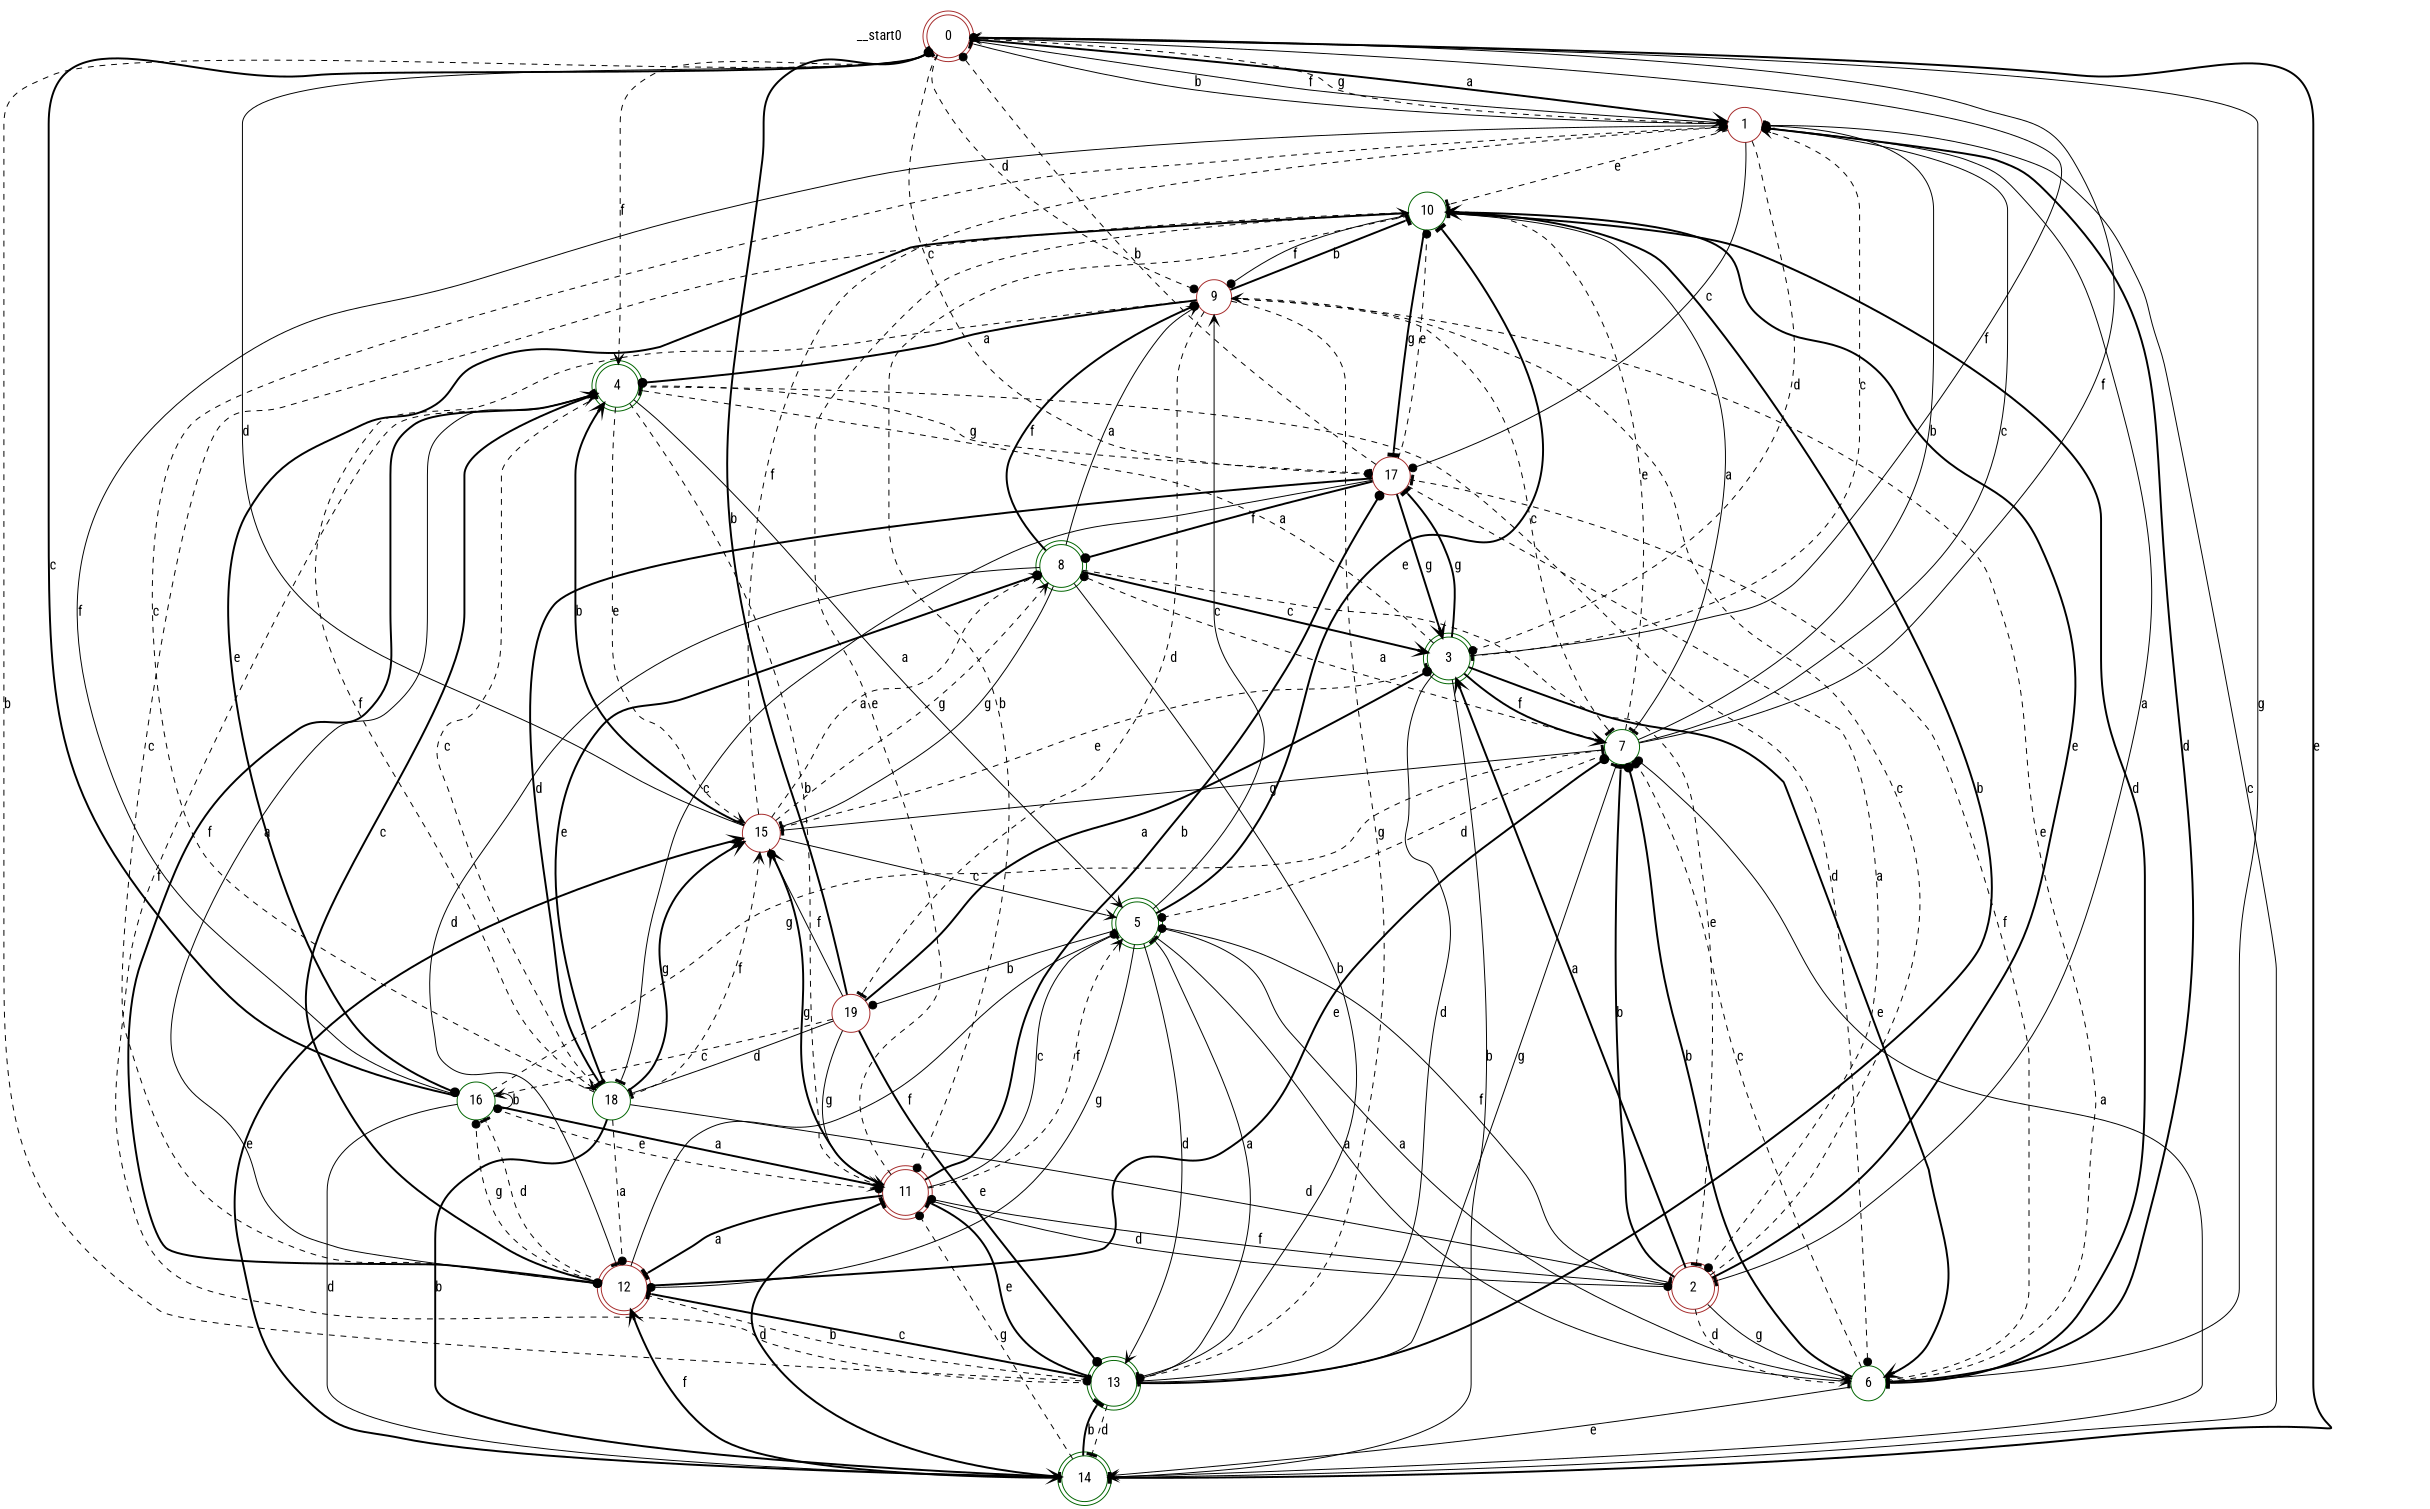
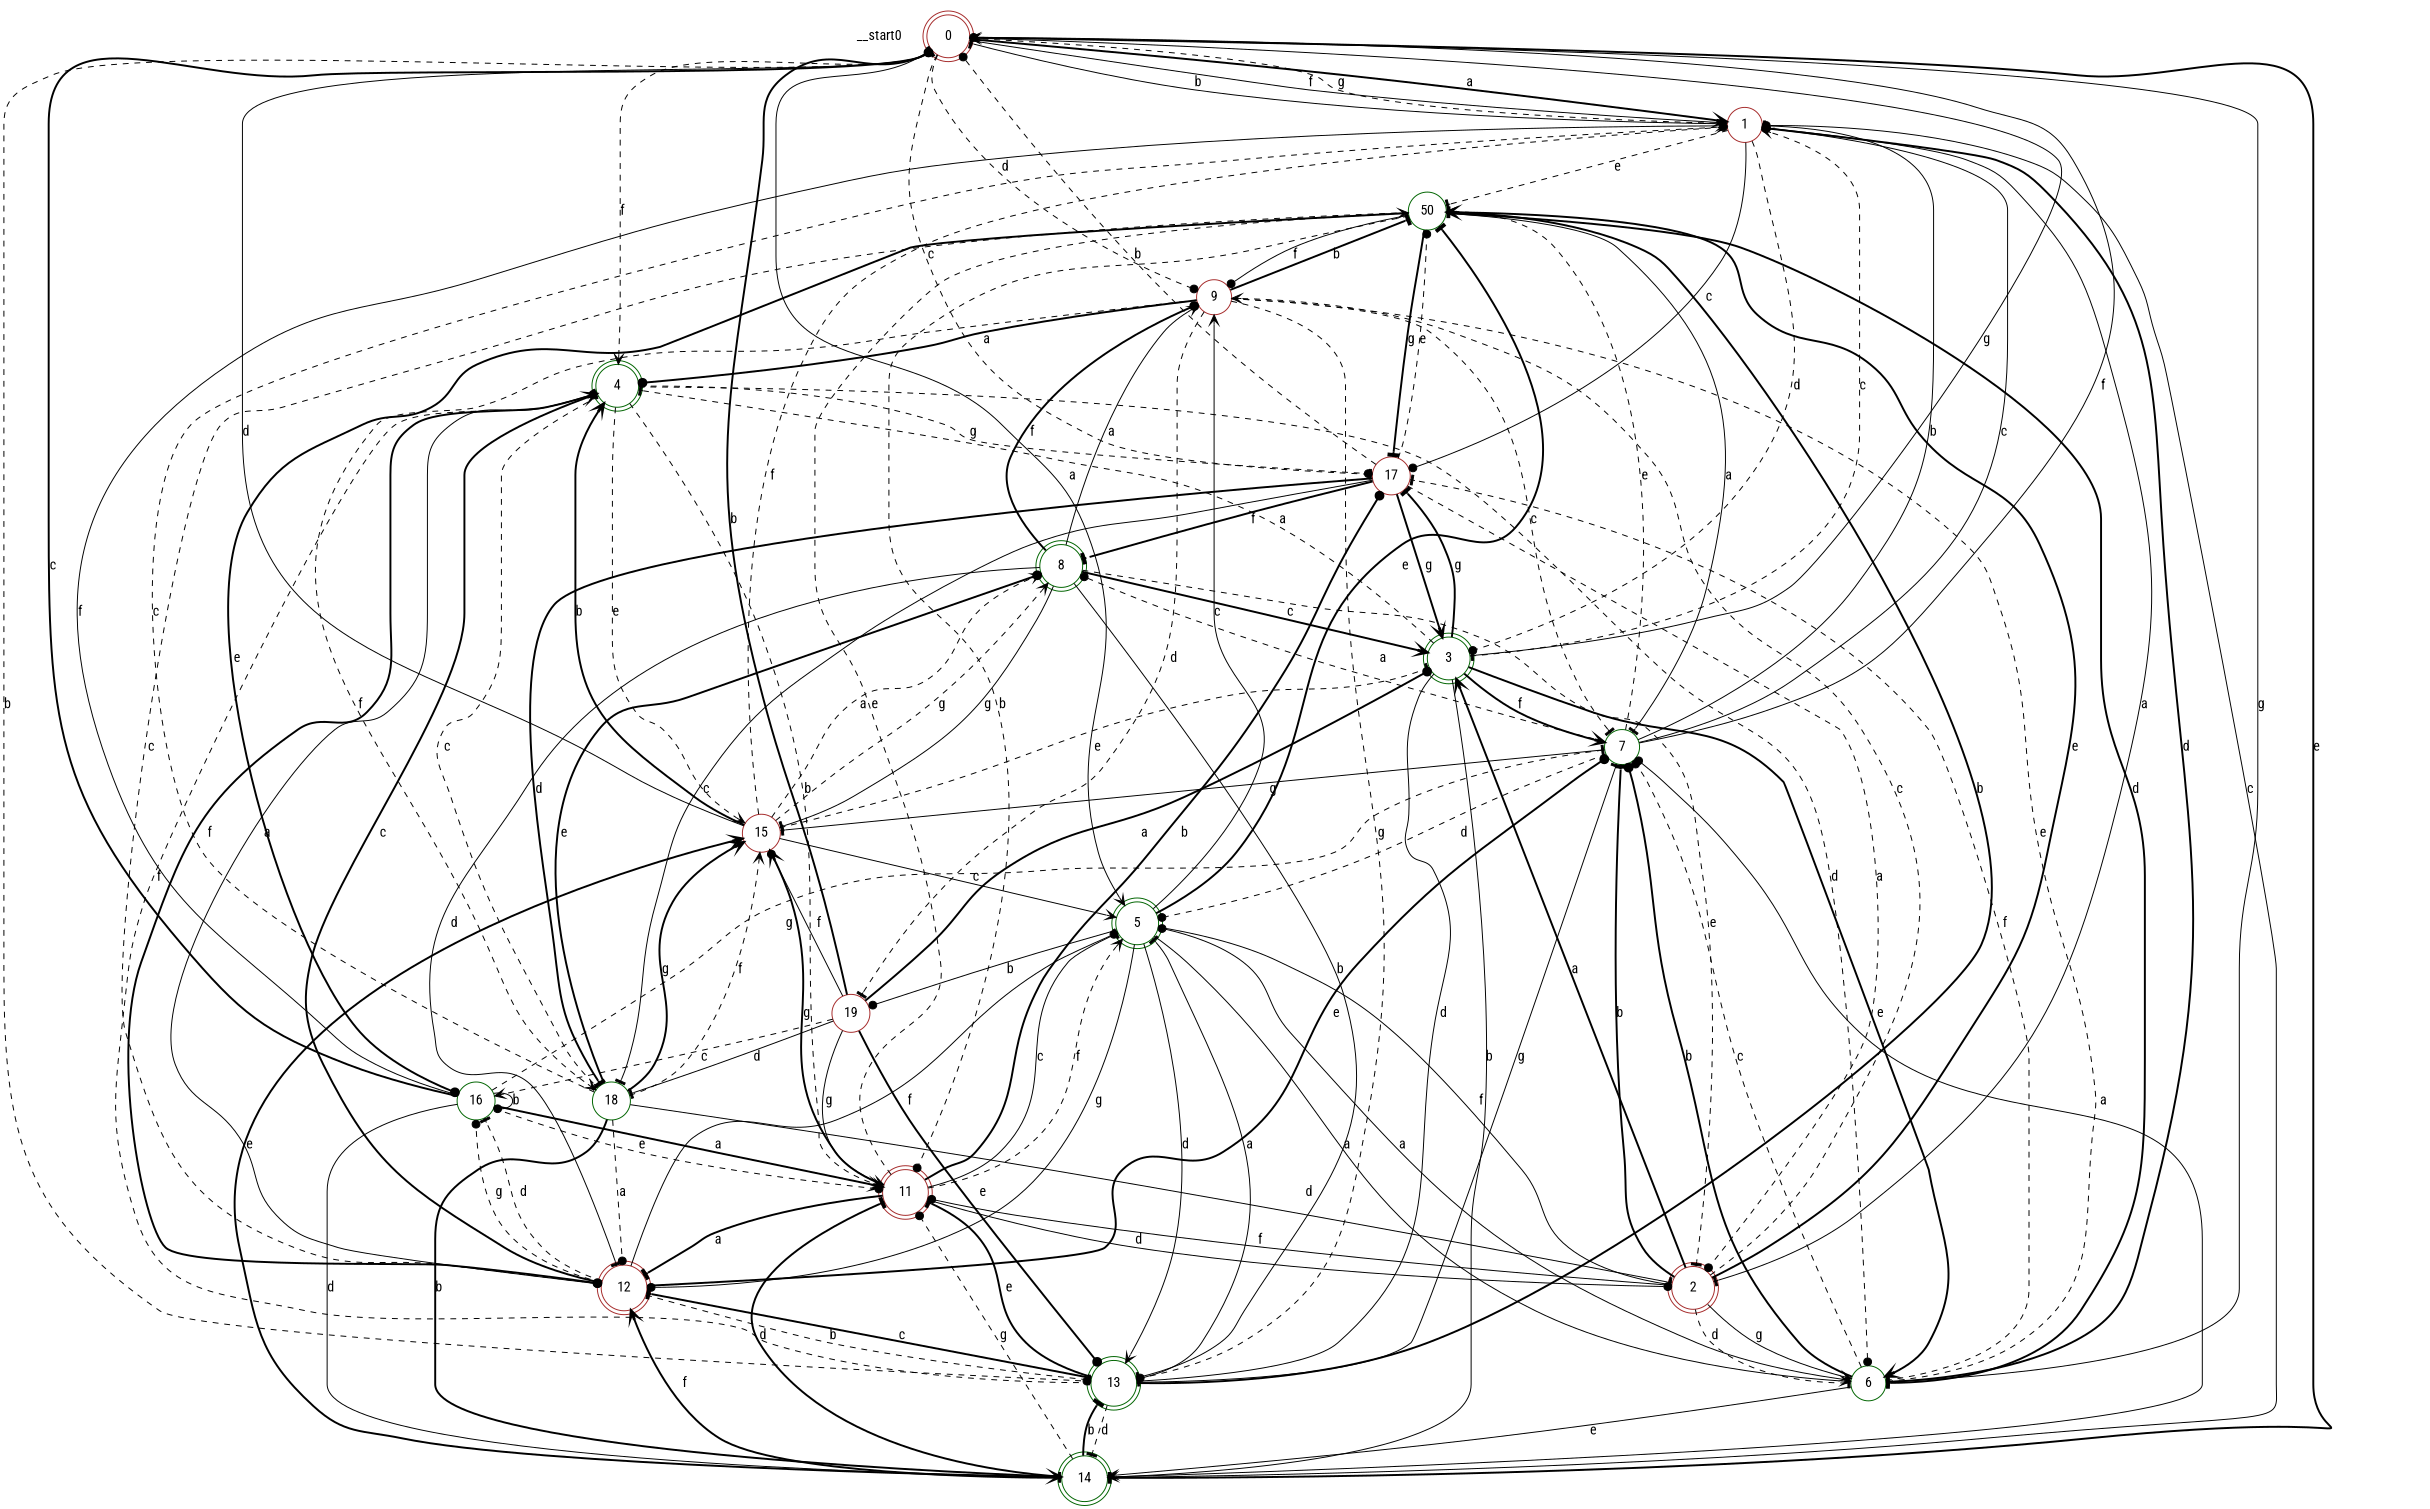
(1427, 211) -> (1427, 211)
(1987, 340) -> (1987, 340)
(1231, 518) -> (1231, 518)
(874, 650) -> (933, 380)
